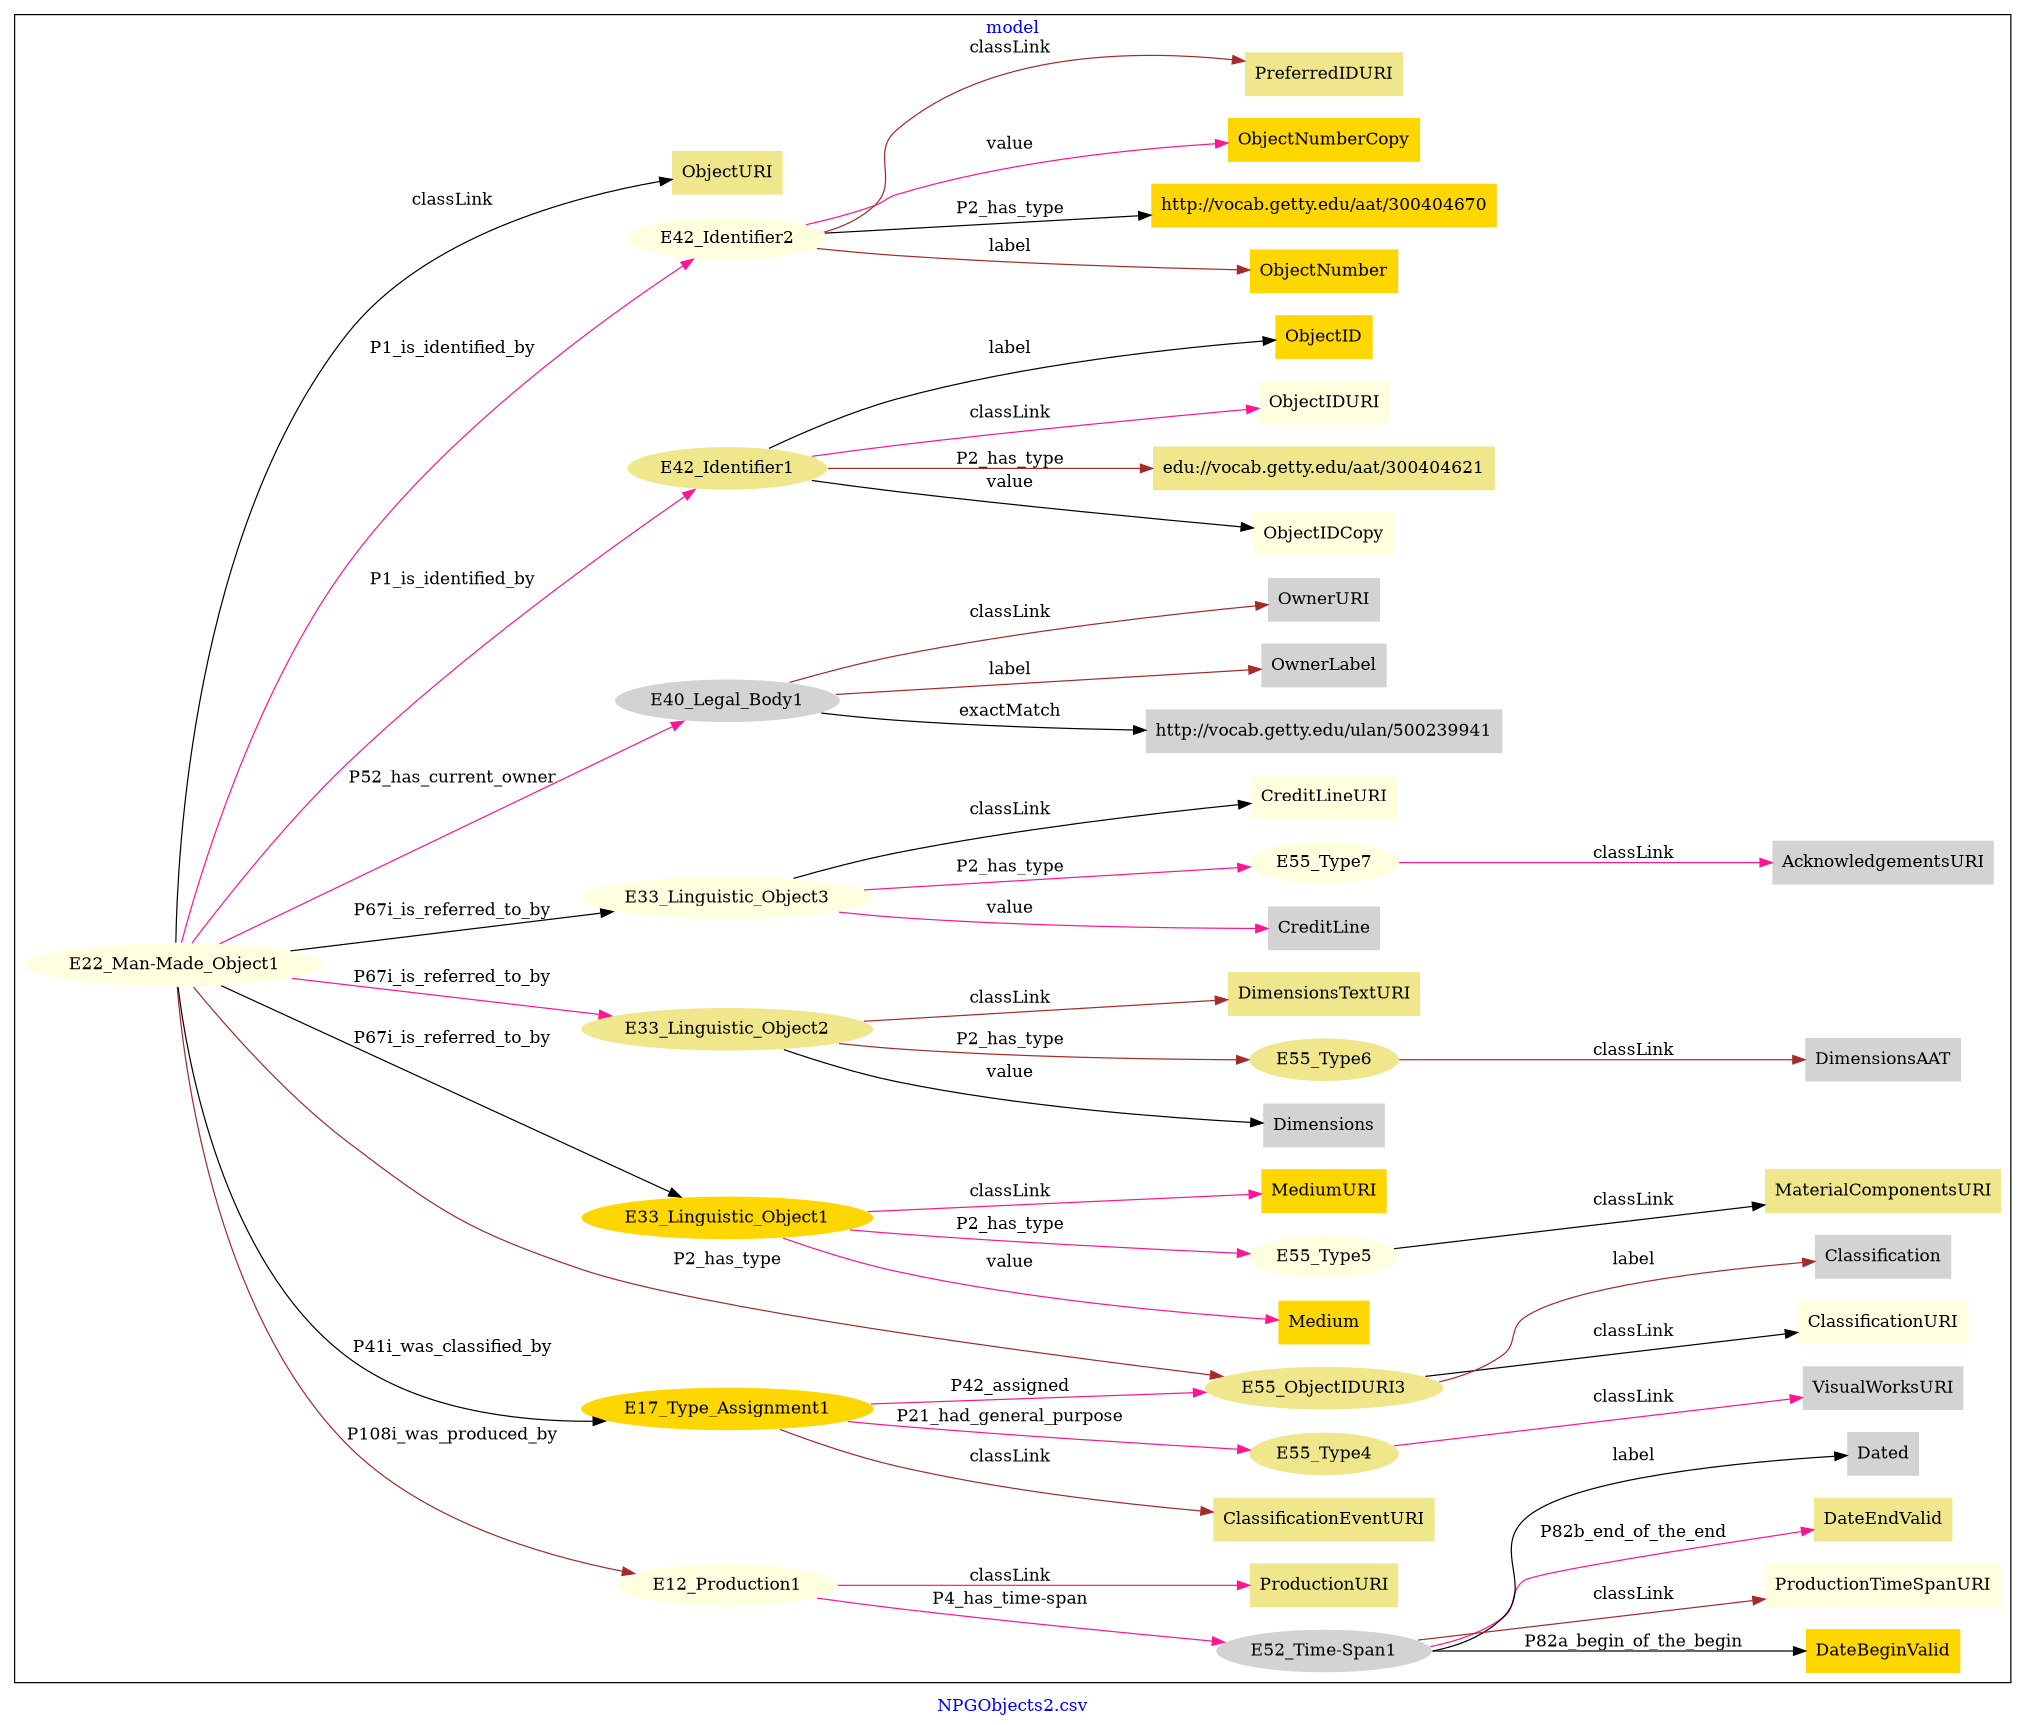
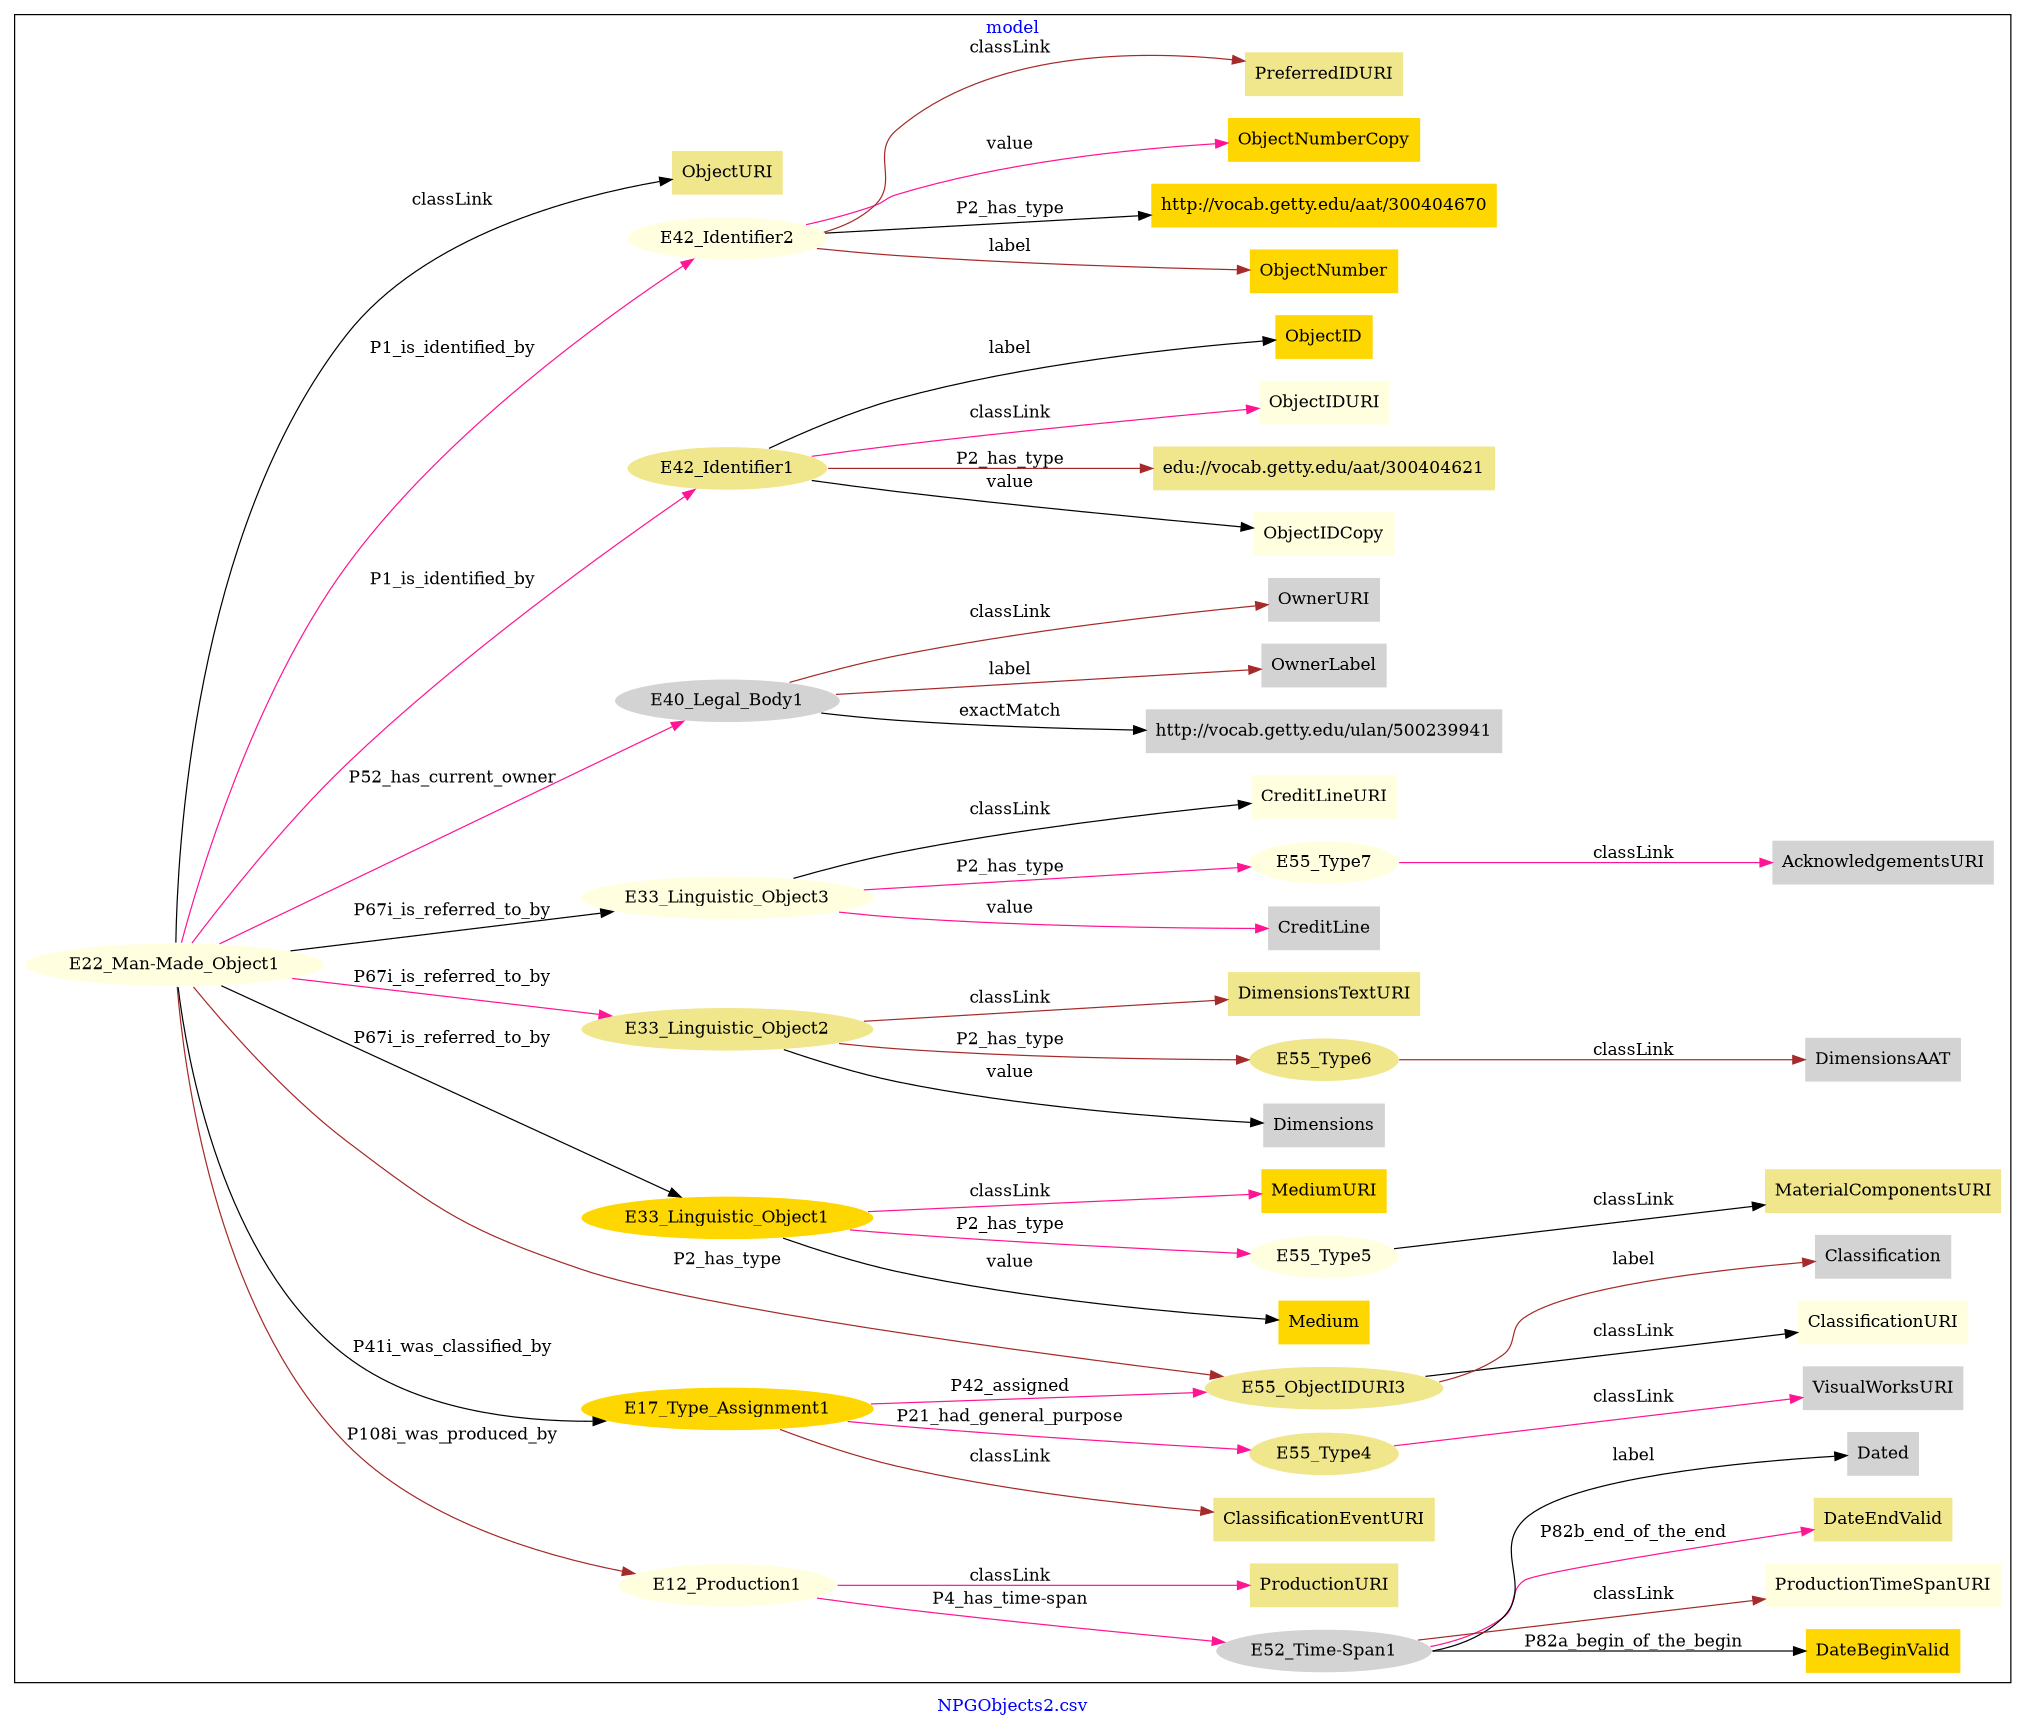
(1022, 1294) -> (1022, 1294)
